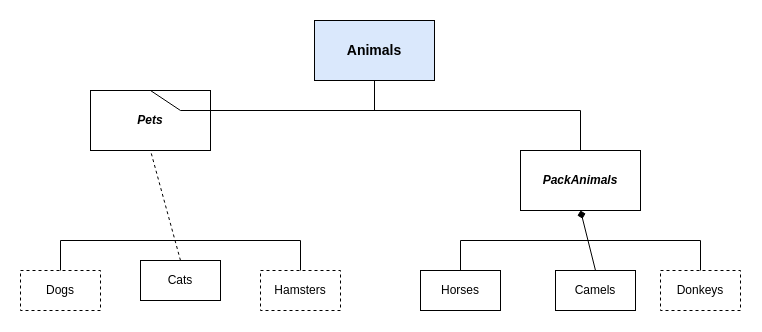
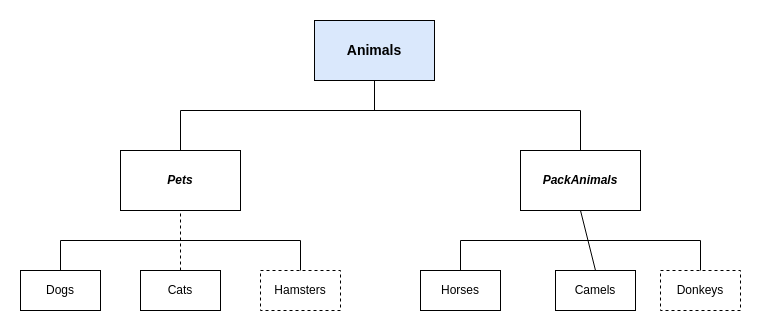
(151, 121) -> (181, 181)
(583, 219) -> (582, 215)
(181, 281) -> (181, 291)
(61, 291) -> (61, 291)
